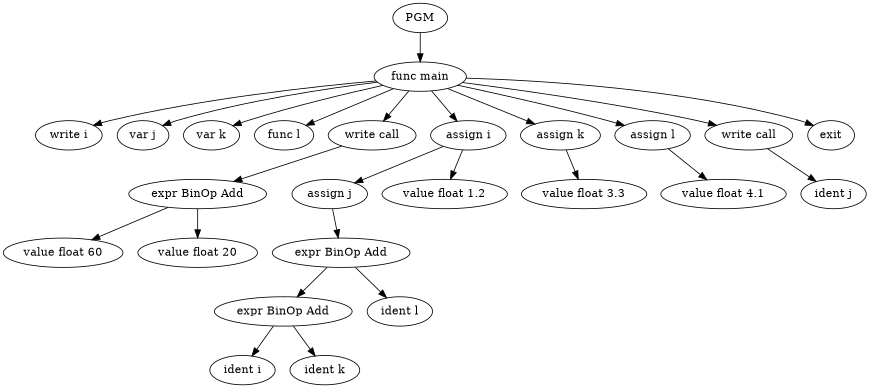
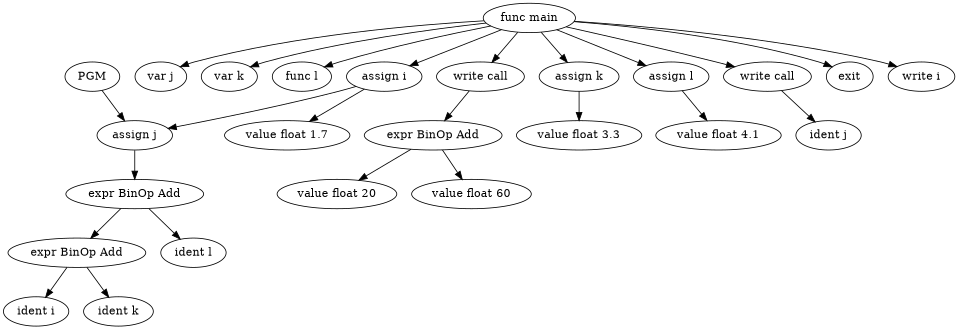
(420, 43) -> (111, 102)
(445, 194) -> (287, 135)
